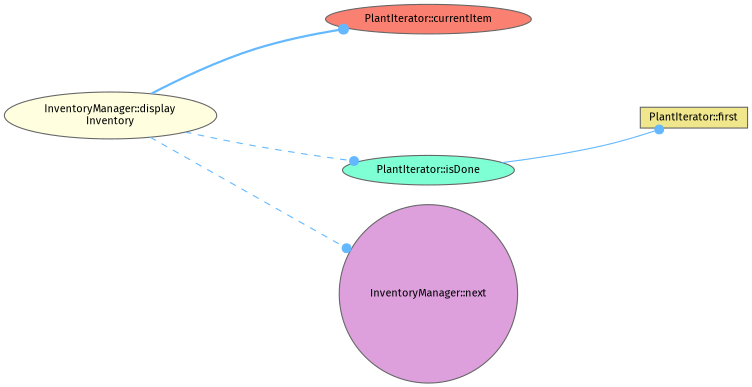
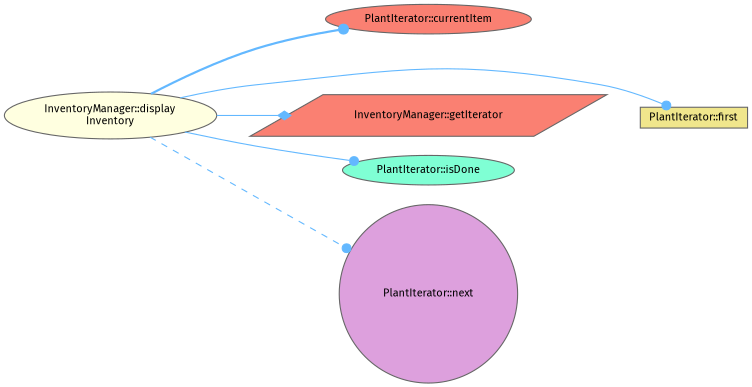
none -> (428, 115)
(267, 148) -> (267, 148)
(579, 151) -> (422, 69)
(428, 294) -> (428, 294)
